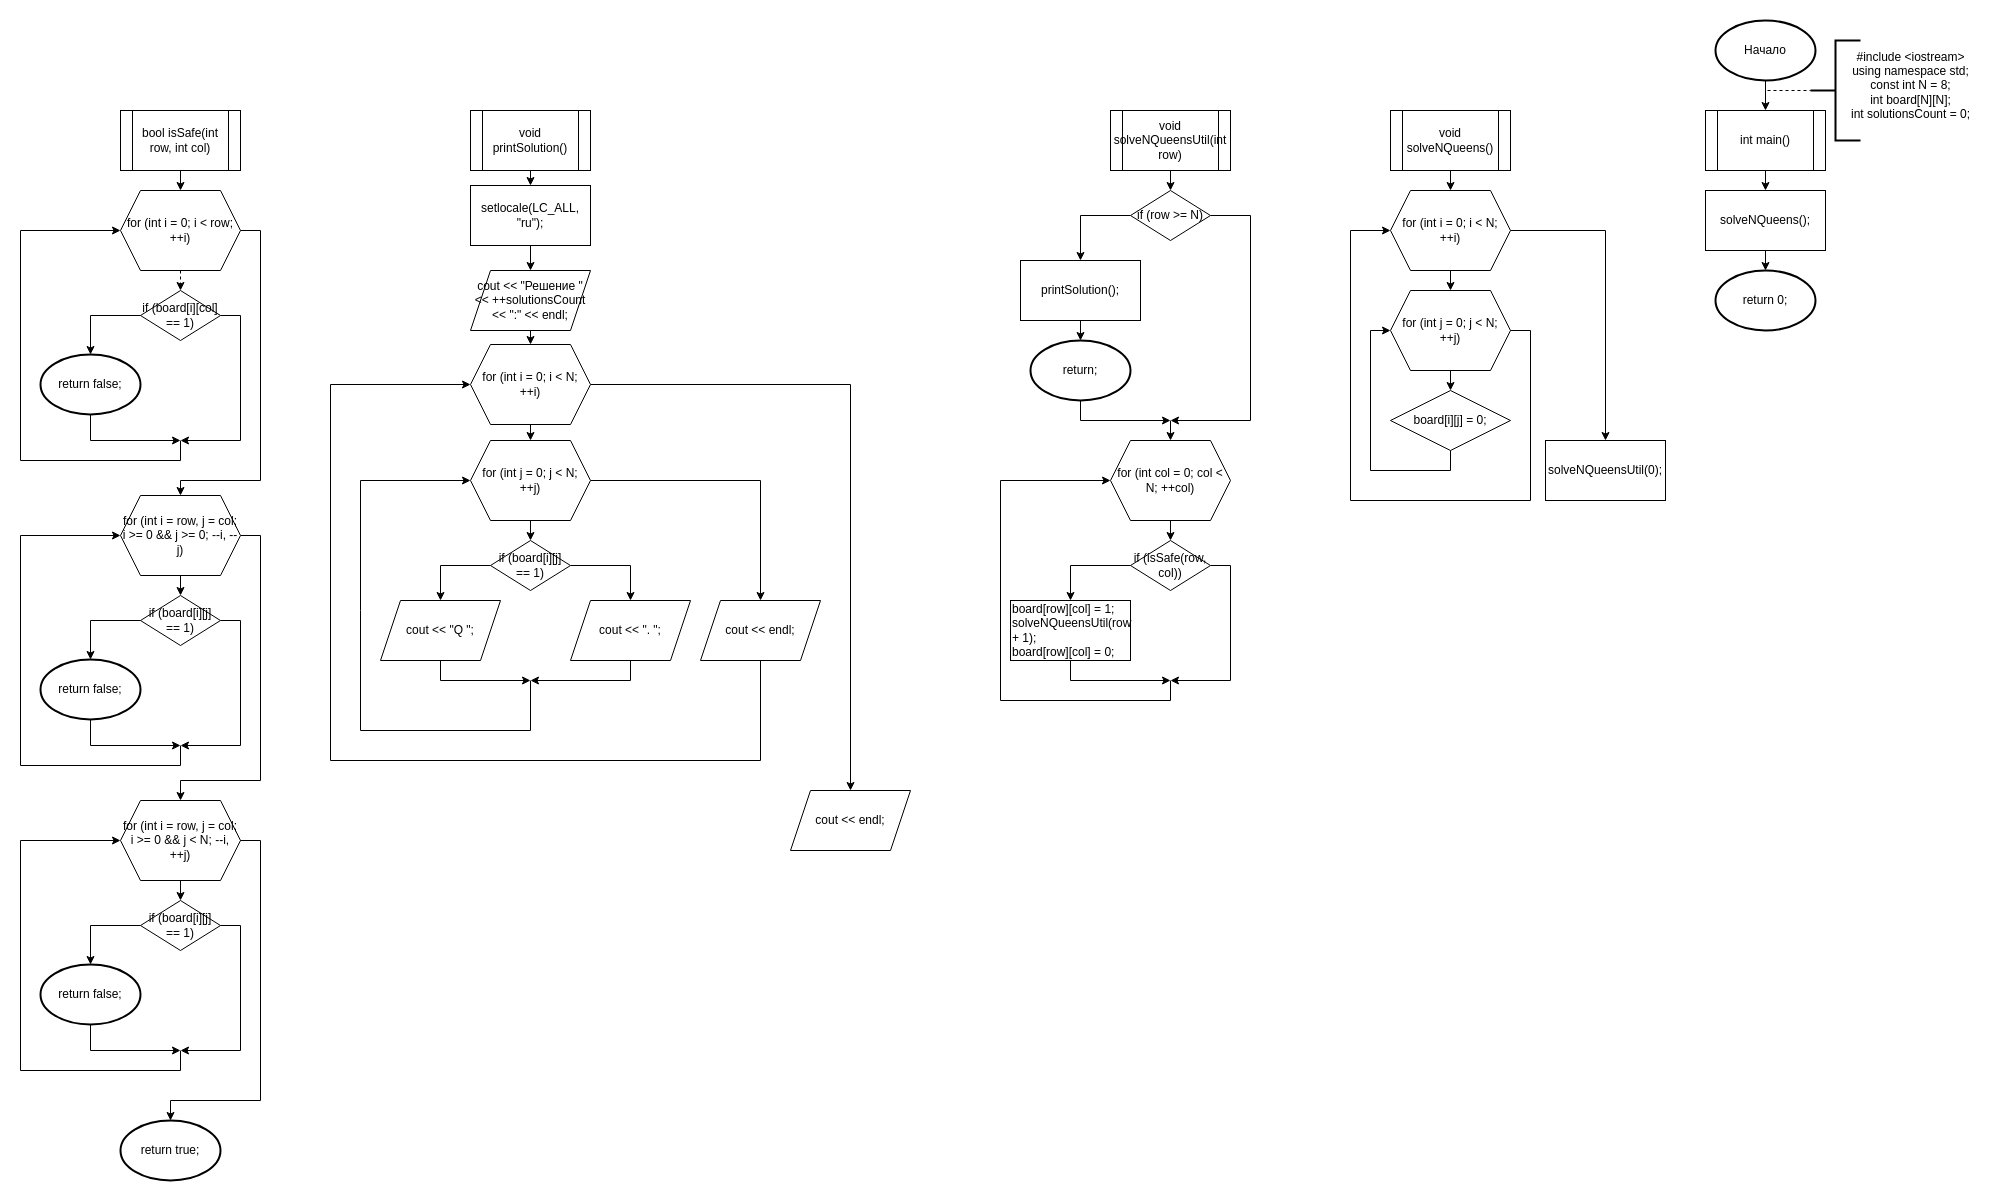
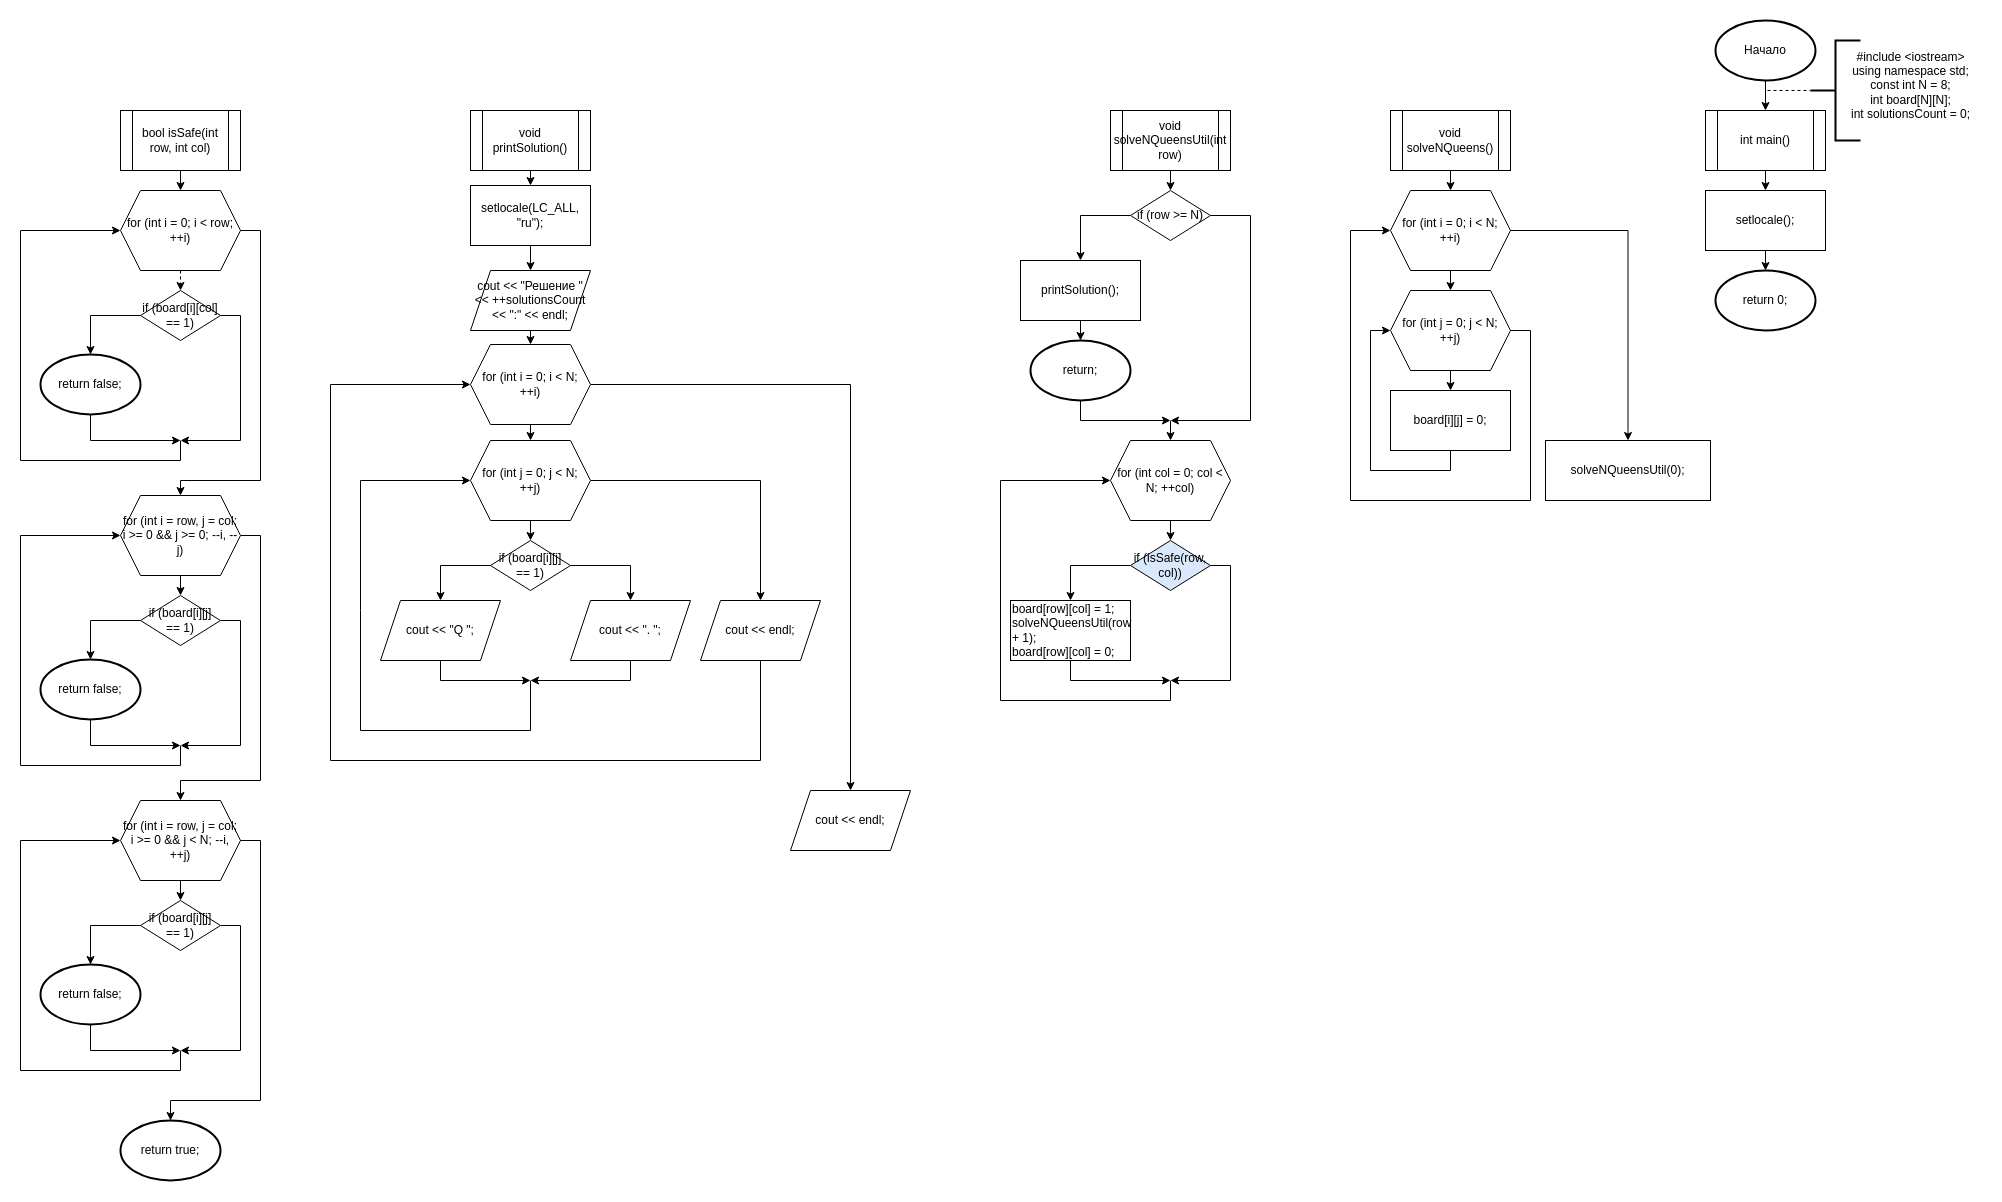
(1766, 221) -> (1766, 221)
(1451, 421) -> (1451, 421)
(1606, 471) -> (1628, 471)
(1171, 566) -> (1171, 566)
